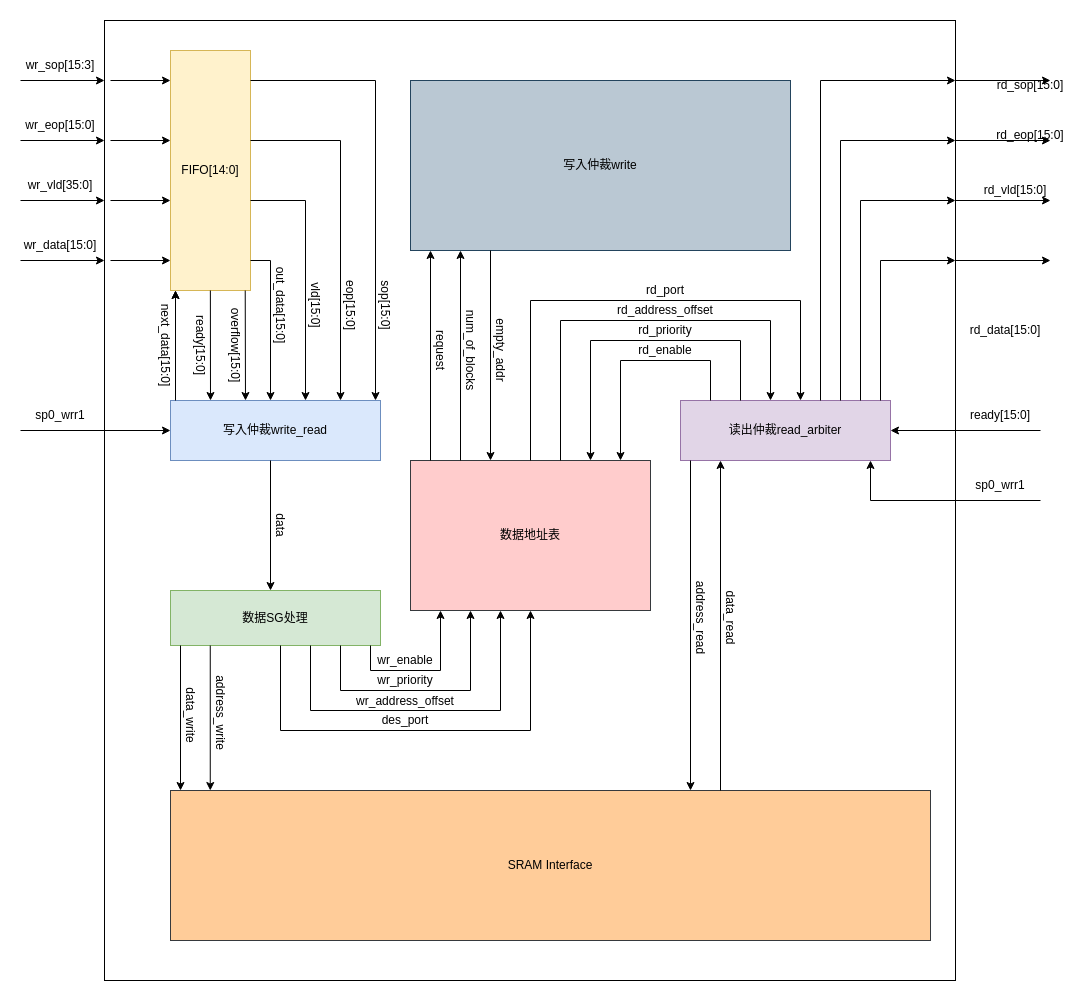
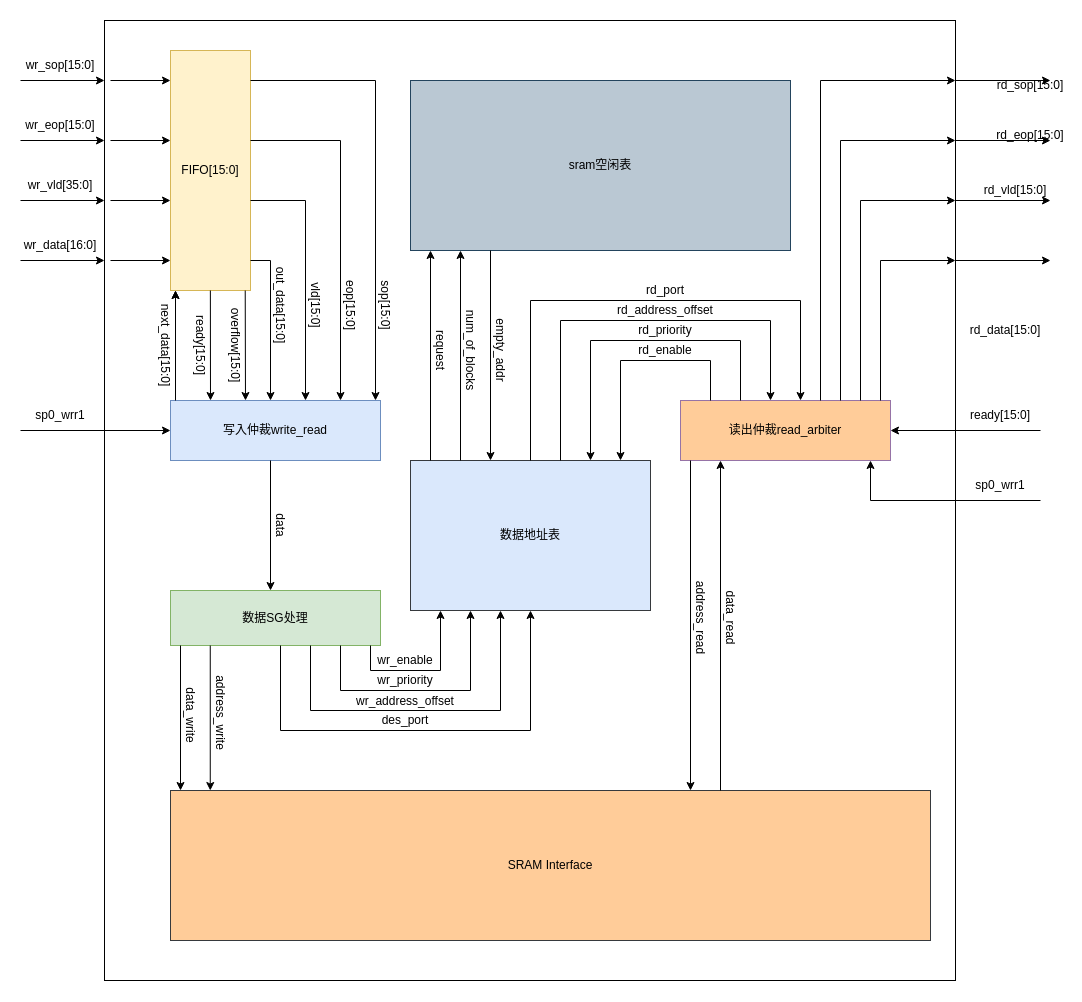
(61, 66) -> (61, 66)
(601, 166) -> (601, 166)
(211, 171) -> (211, 171)
(61, 246) -> (61, 246)
(786, 431) -> (786, 431)
(531, 536) -> (531, 536)
